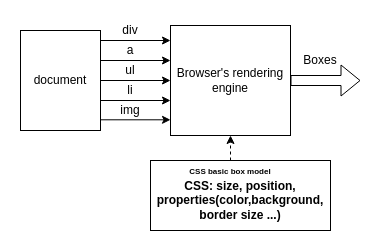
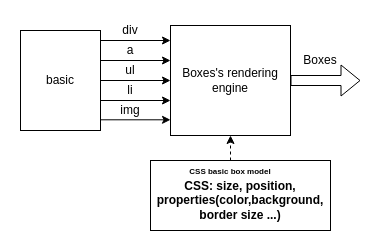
(61, 81) -> (61, 81)
(231, 81) -> (231, 81)
